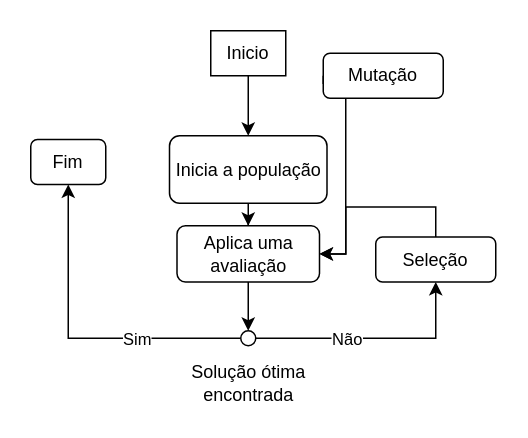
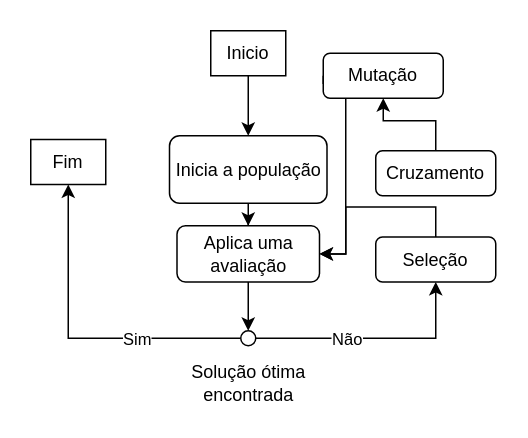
none -> (419, 121)
(68, 162) -> (68, 162)
none -> (436, 173)
